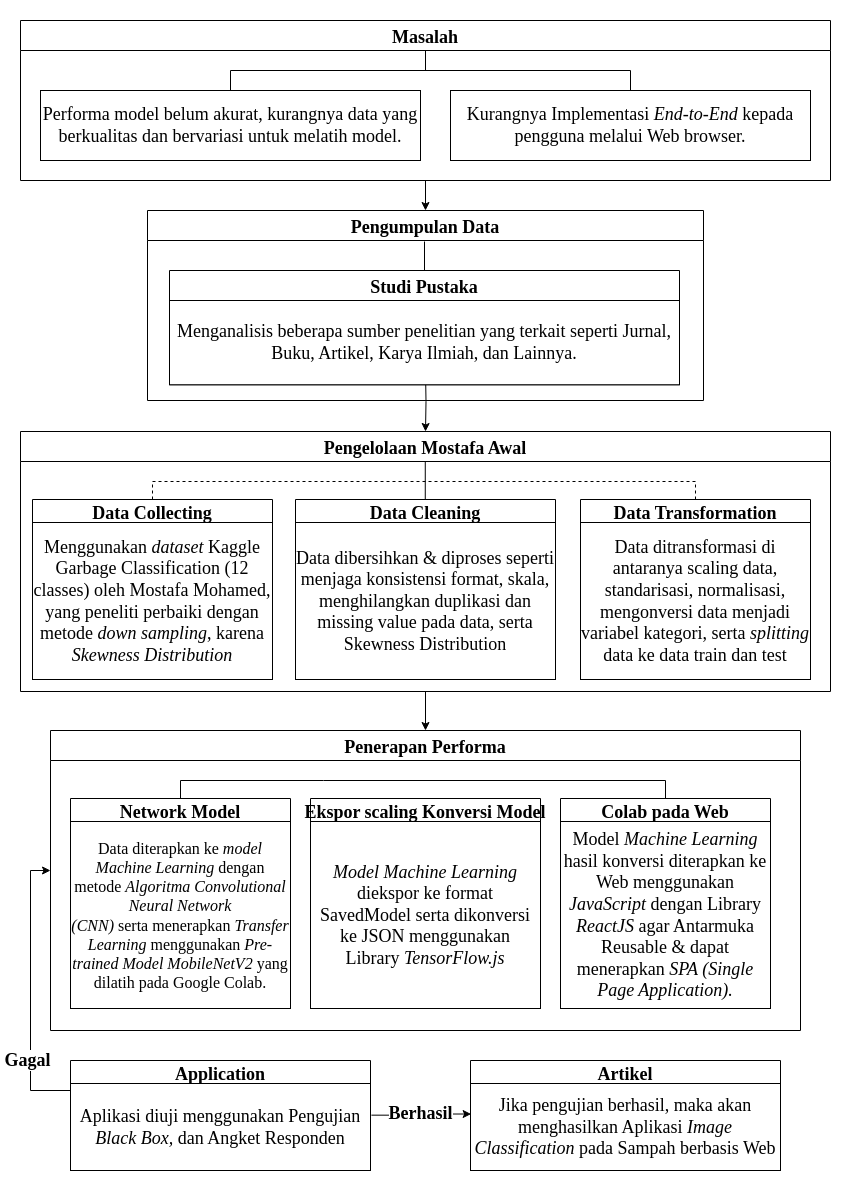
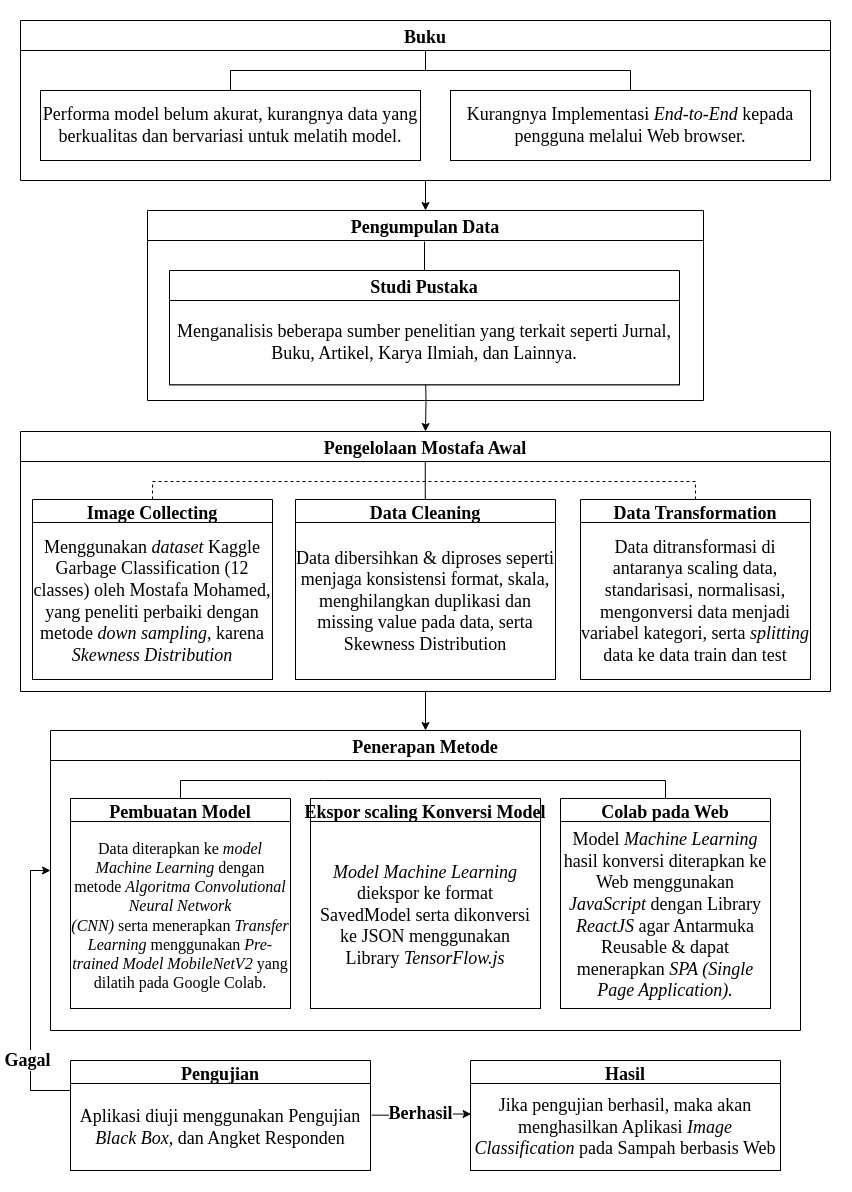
(425, 37) -> (425, 37)
(152, 513) -> (152, 513)
(425, 747) -> (425, 747)
(180, 812) -> (180, 812)
(220, 1074) -> (220, 1074)
(625, 1074) -> (625, 1074)
